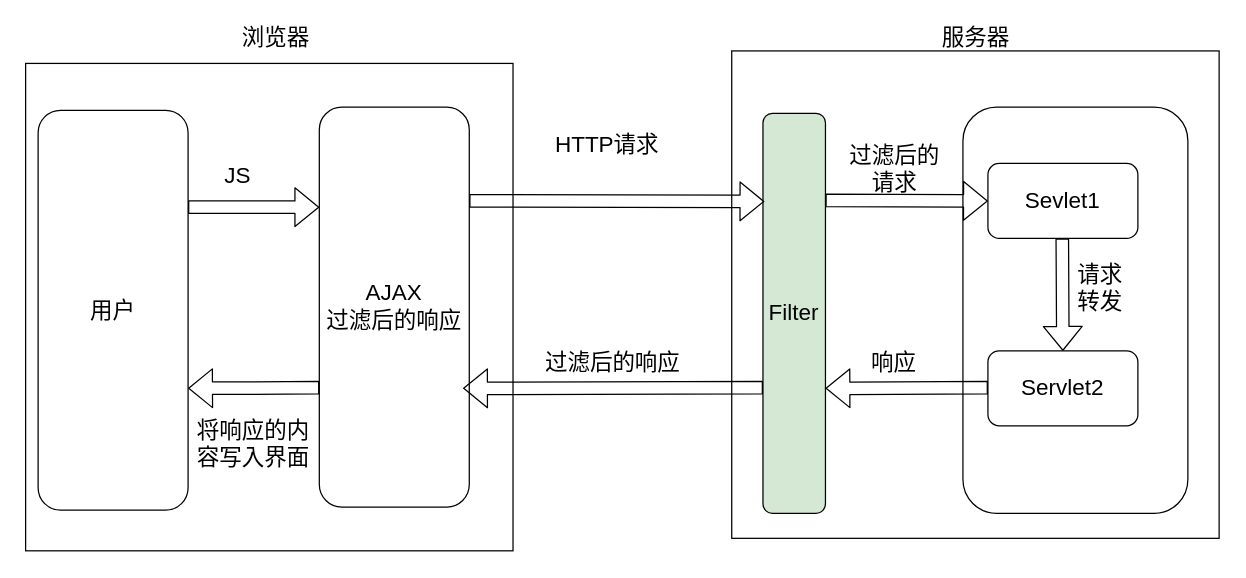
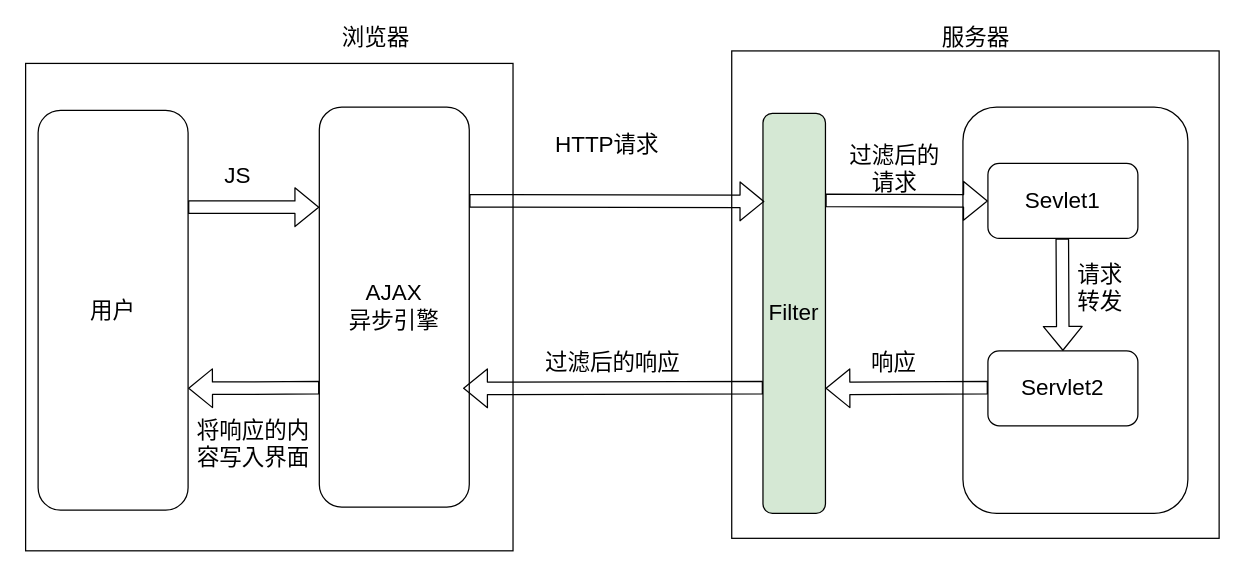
(276, 38) -> (376, 38)
(394, 307) -> (394, 307)
